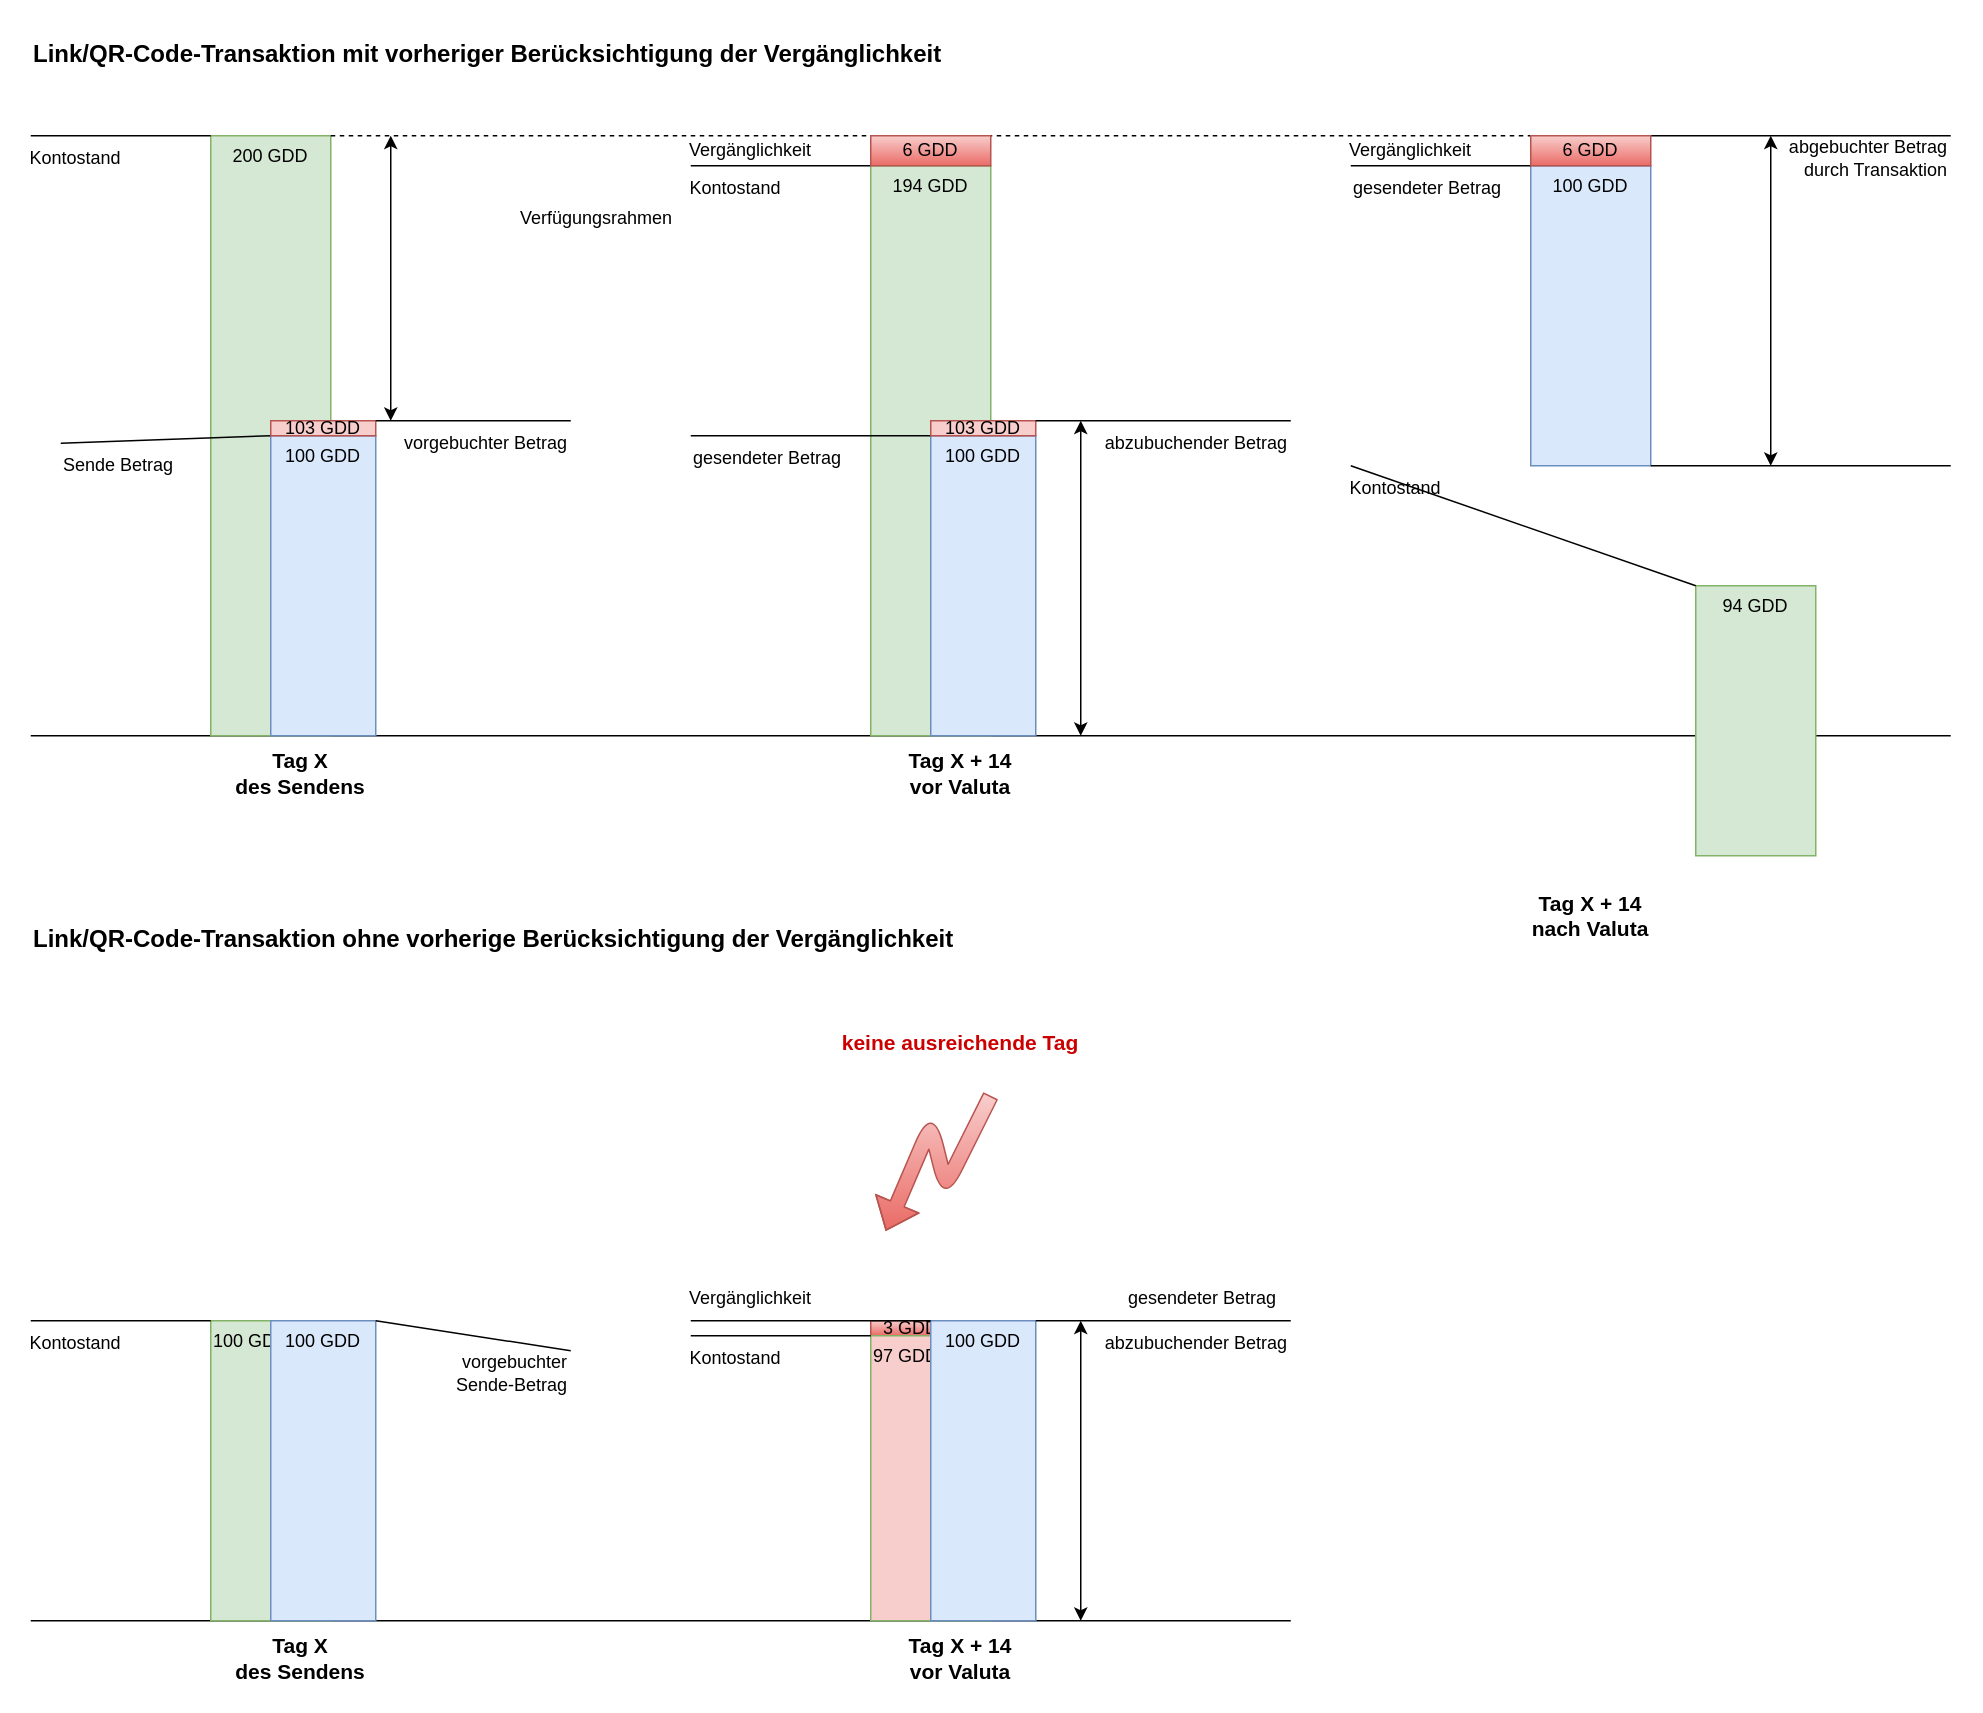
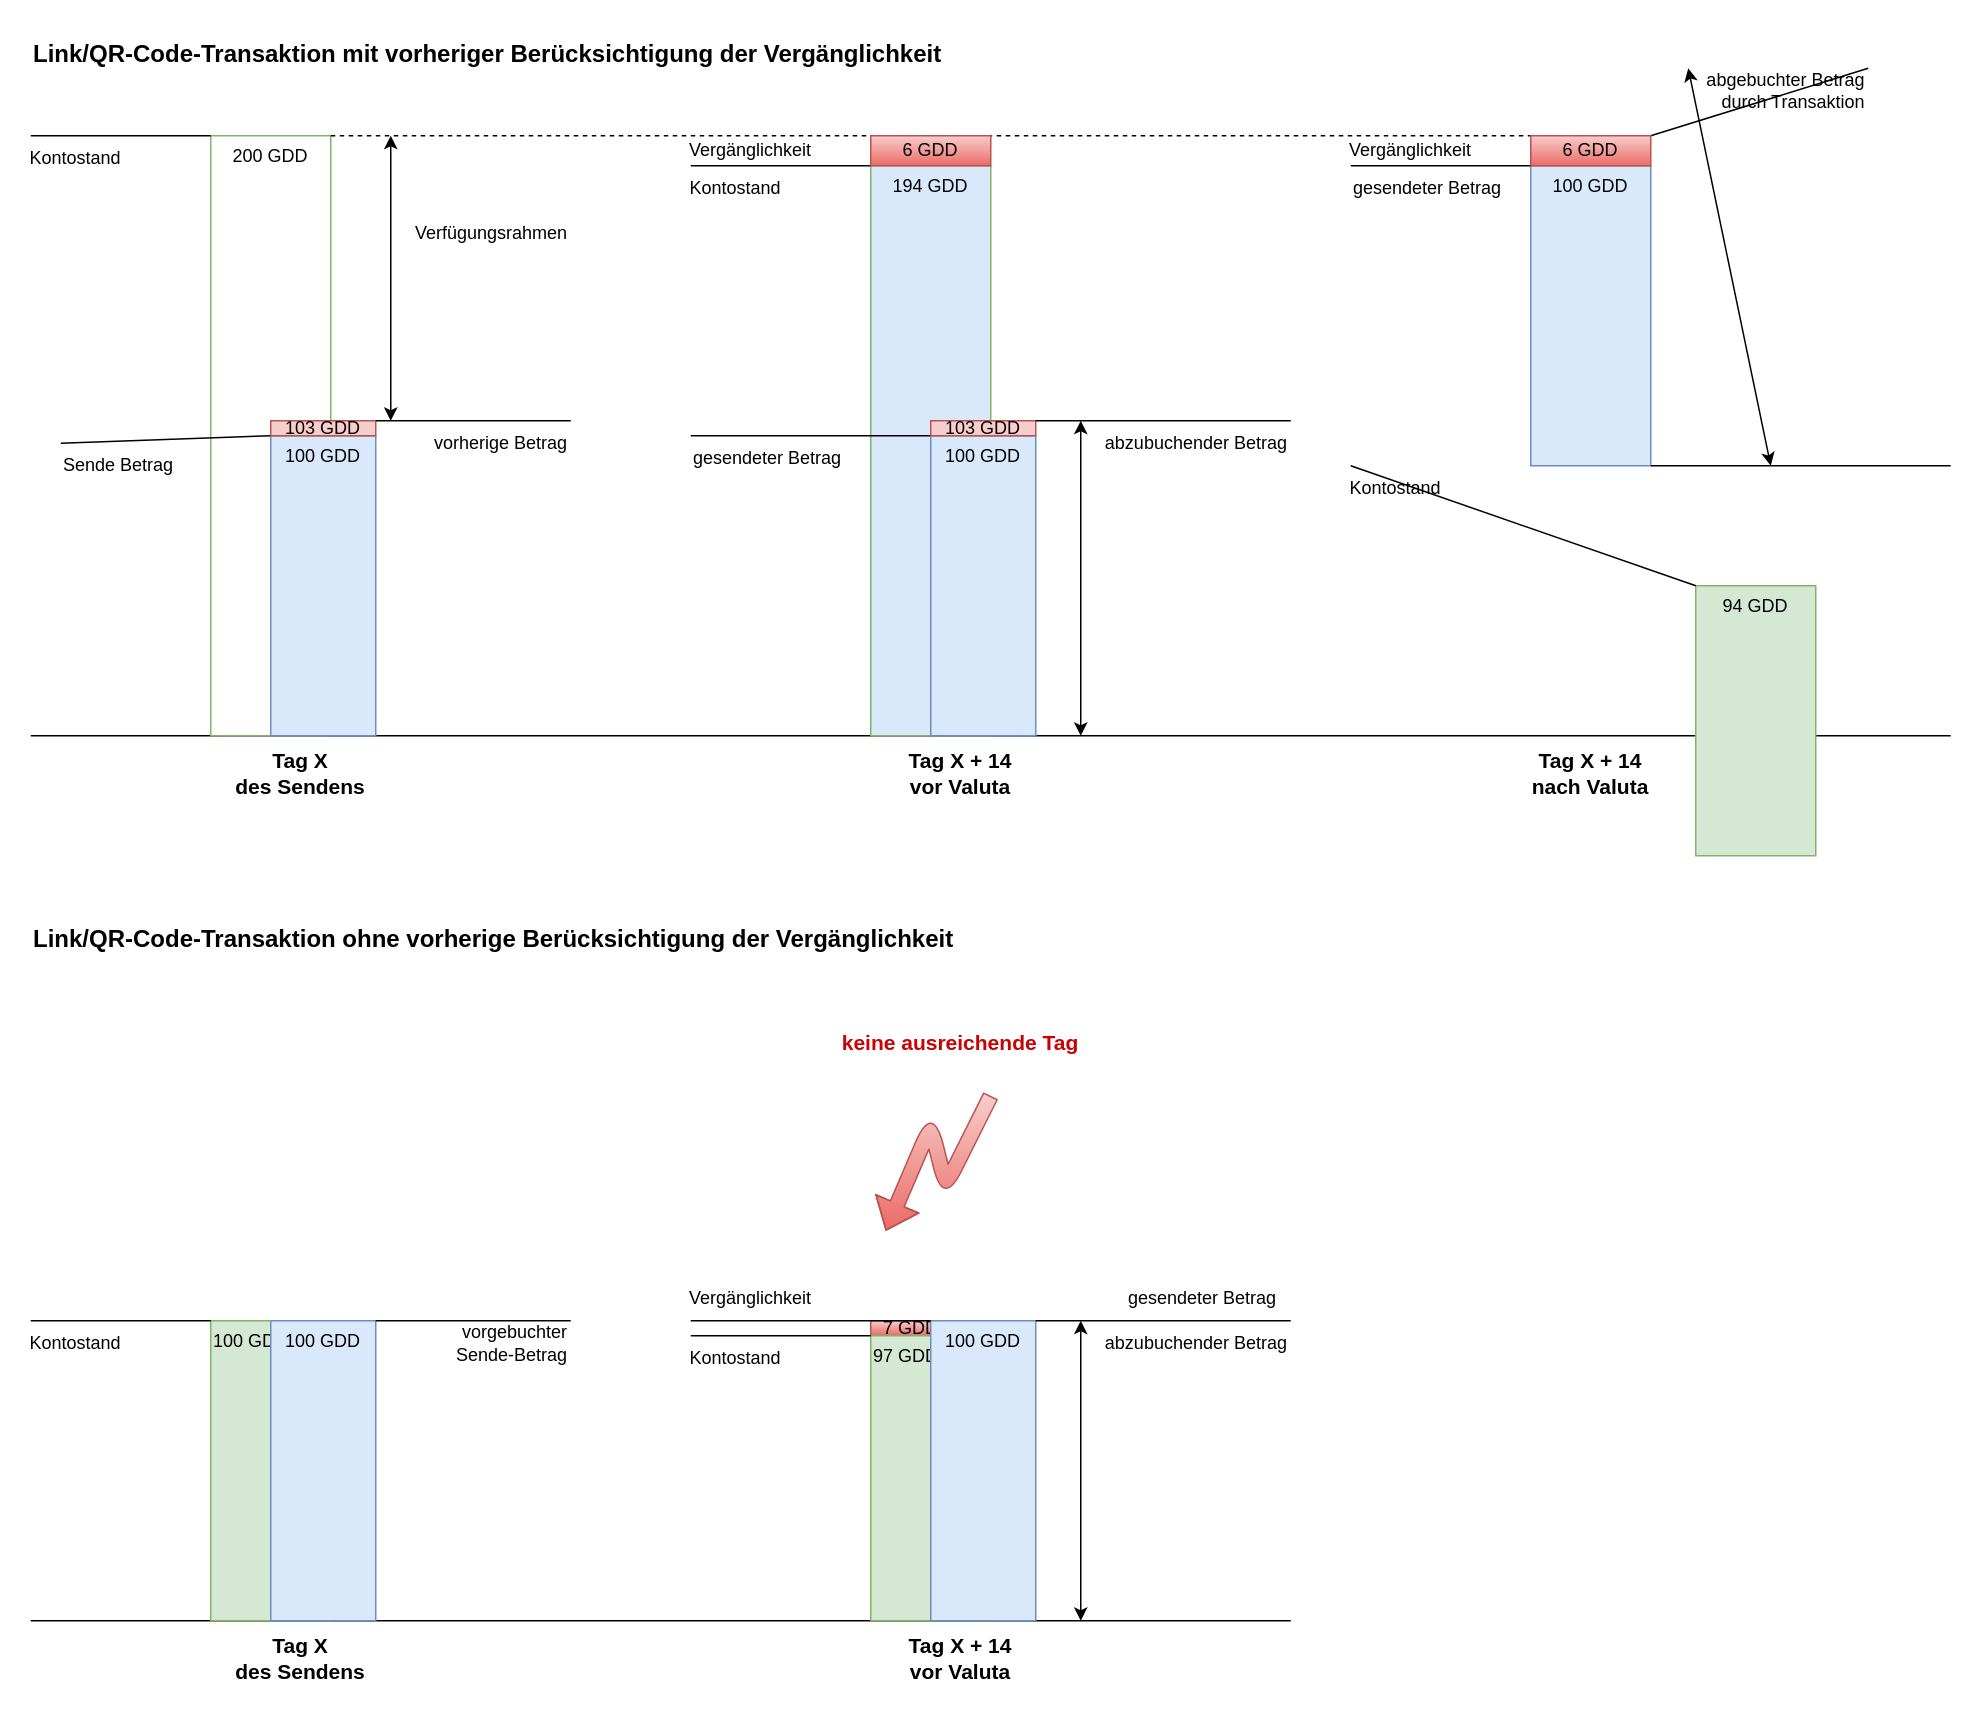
(271, 157) -> (271, 157)
(1861, 158) -> (1778, 91)
(931, 187) -> (931, 187)
(586, 218) -> (481, 233)
(479, 443) -> (492, 443)
(1591, 916) -> (1591, 773)
(897, 1328) -> (897, 1328)
(902, 1357) -> (902, 1357)
(481, 1373) -> (481, 1343)
